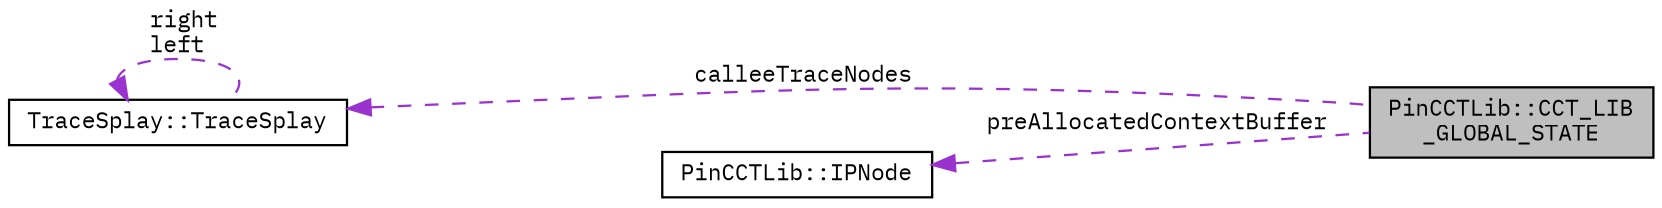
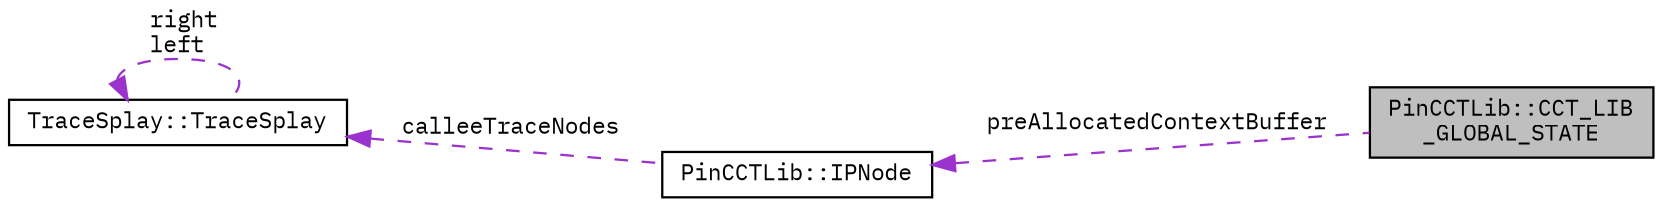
(870, 89) -> (516, 151)
